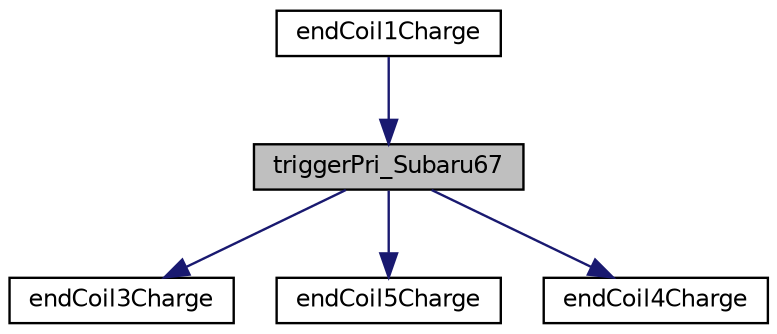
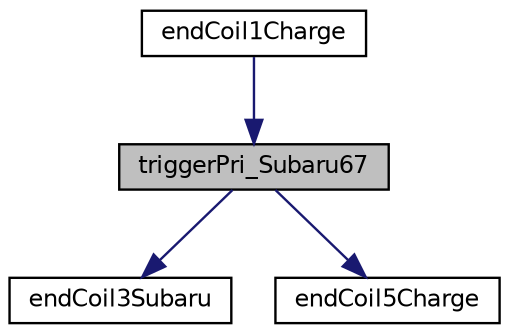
(122, 300) -> (120, 300)
(656, 300) -> none
